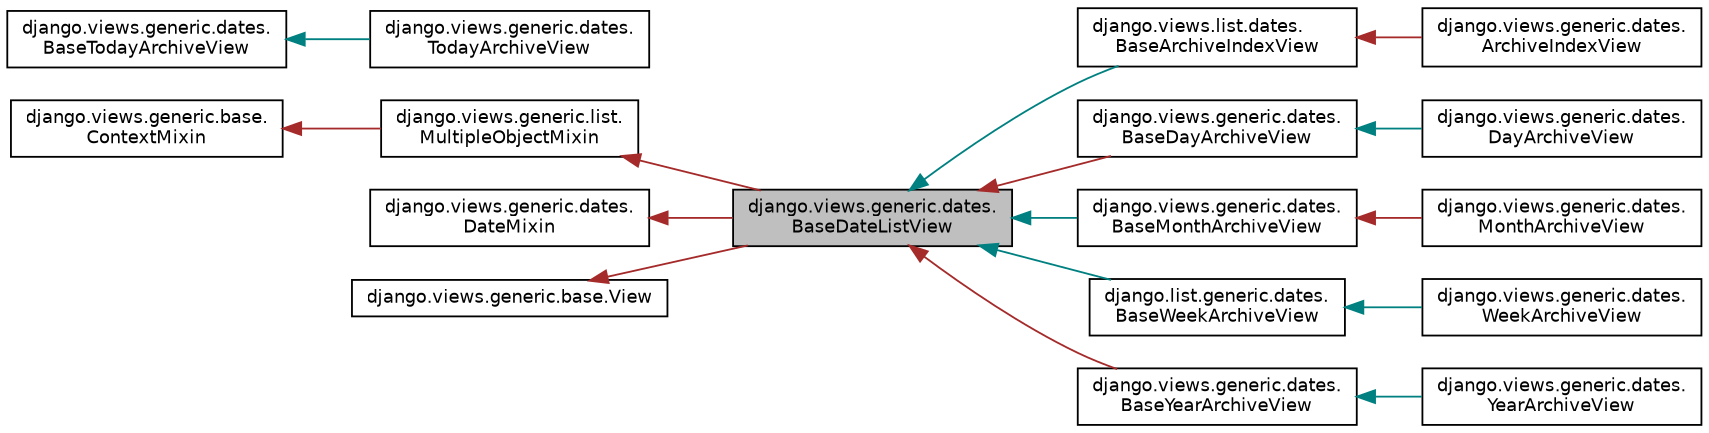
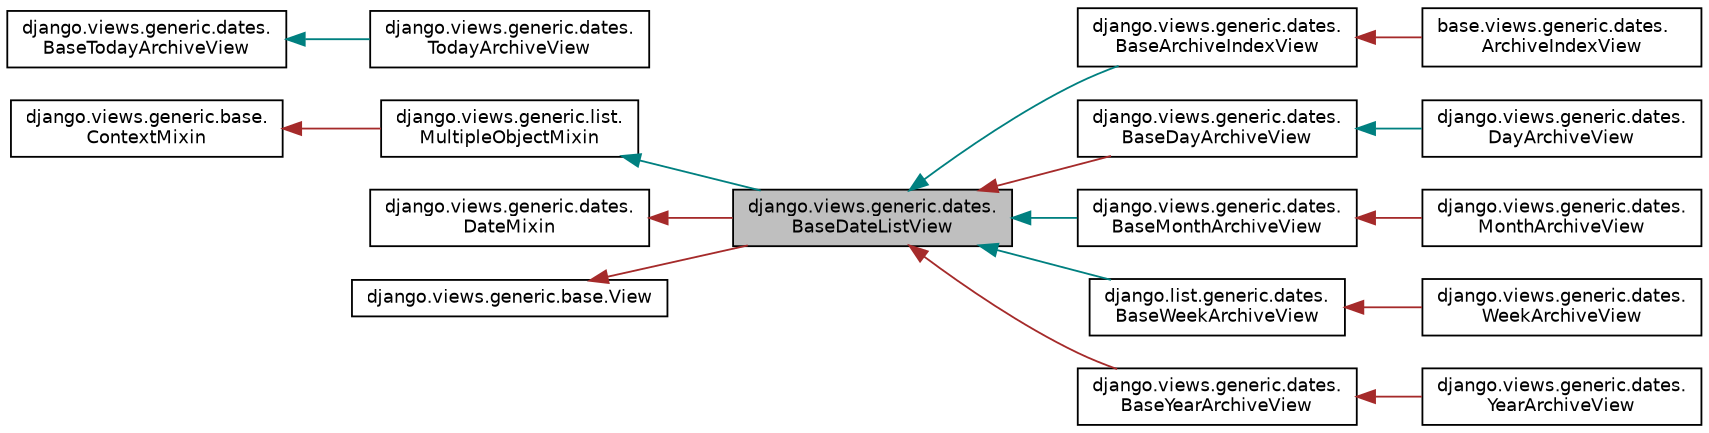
(1217, 37) -> (1217, 37)
(1562, 37) -> (1562, 37)
(700, 175) -> (700, 175)
(1393, 307) -> (1393, 307)
(1399, 397) -> (1399, 397)
